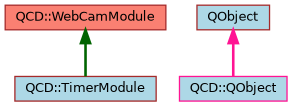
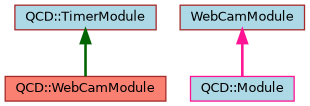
(233, 17) -> (242, 17)
(86, 60) -> (86, 60)
(233, 89) -> (242, 89)
